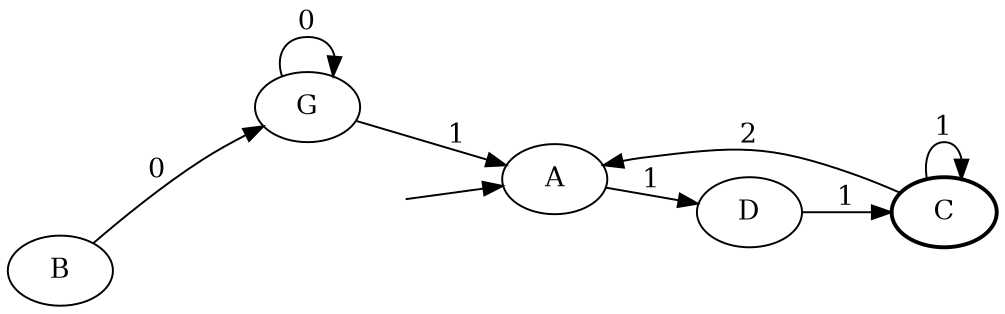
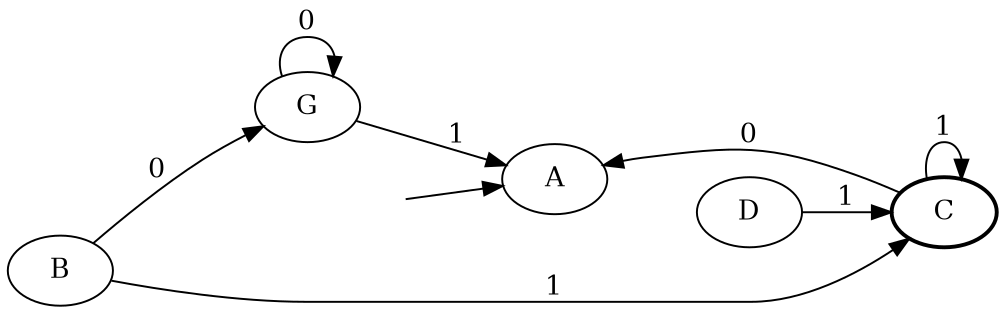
(749, 135) -> (749, 135)
(642, 194) -> none
none -> (507, 302)
